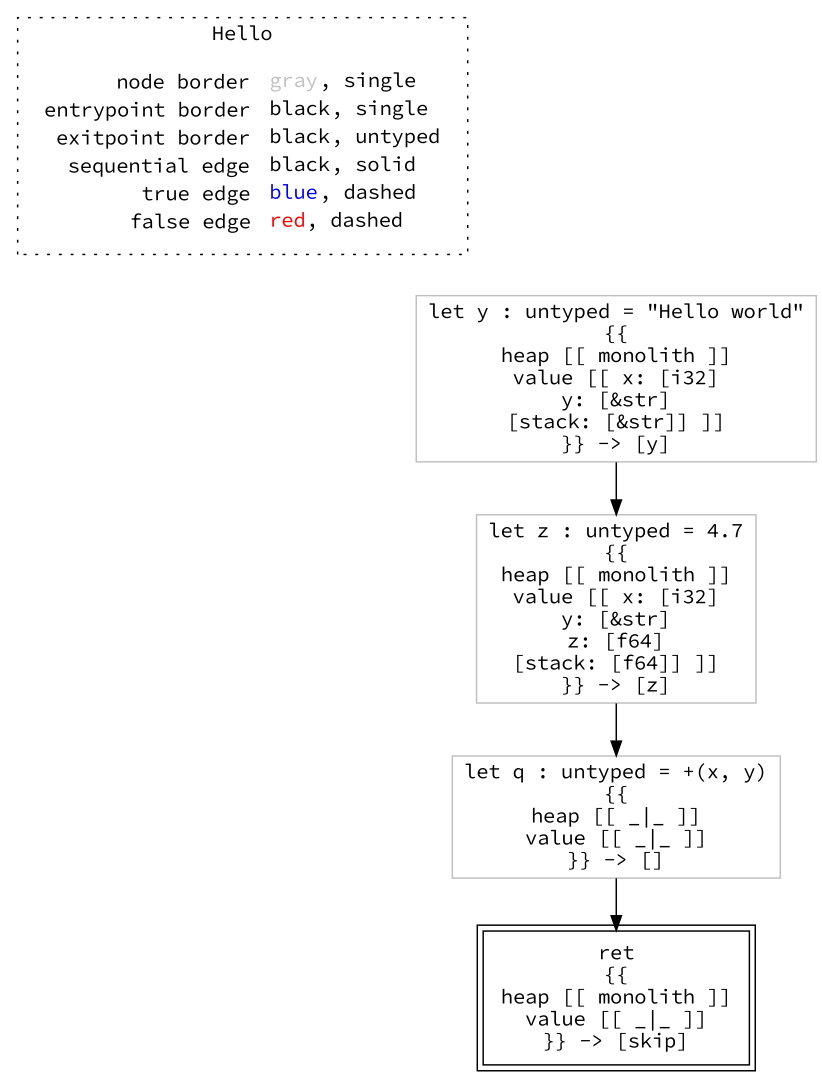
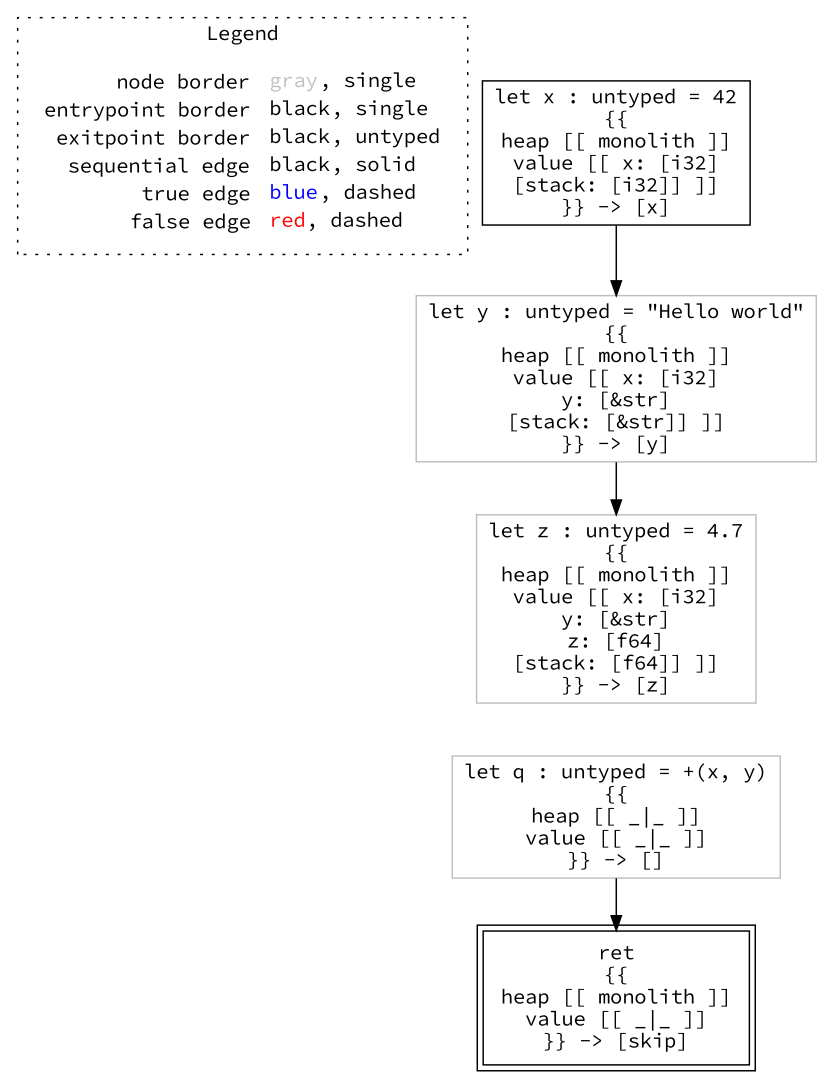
(243, 35) -> (243, 35)
none -> (616, 153)
(616, 722) -> none
